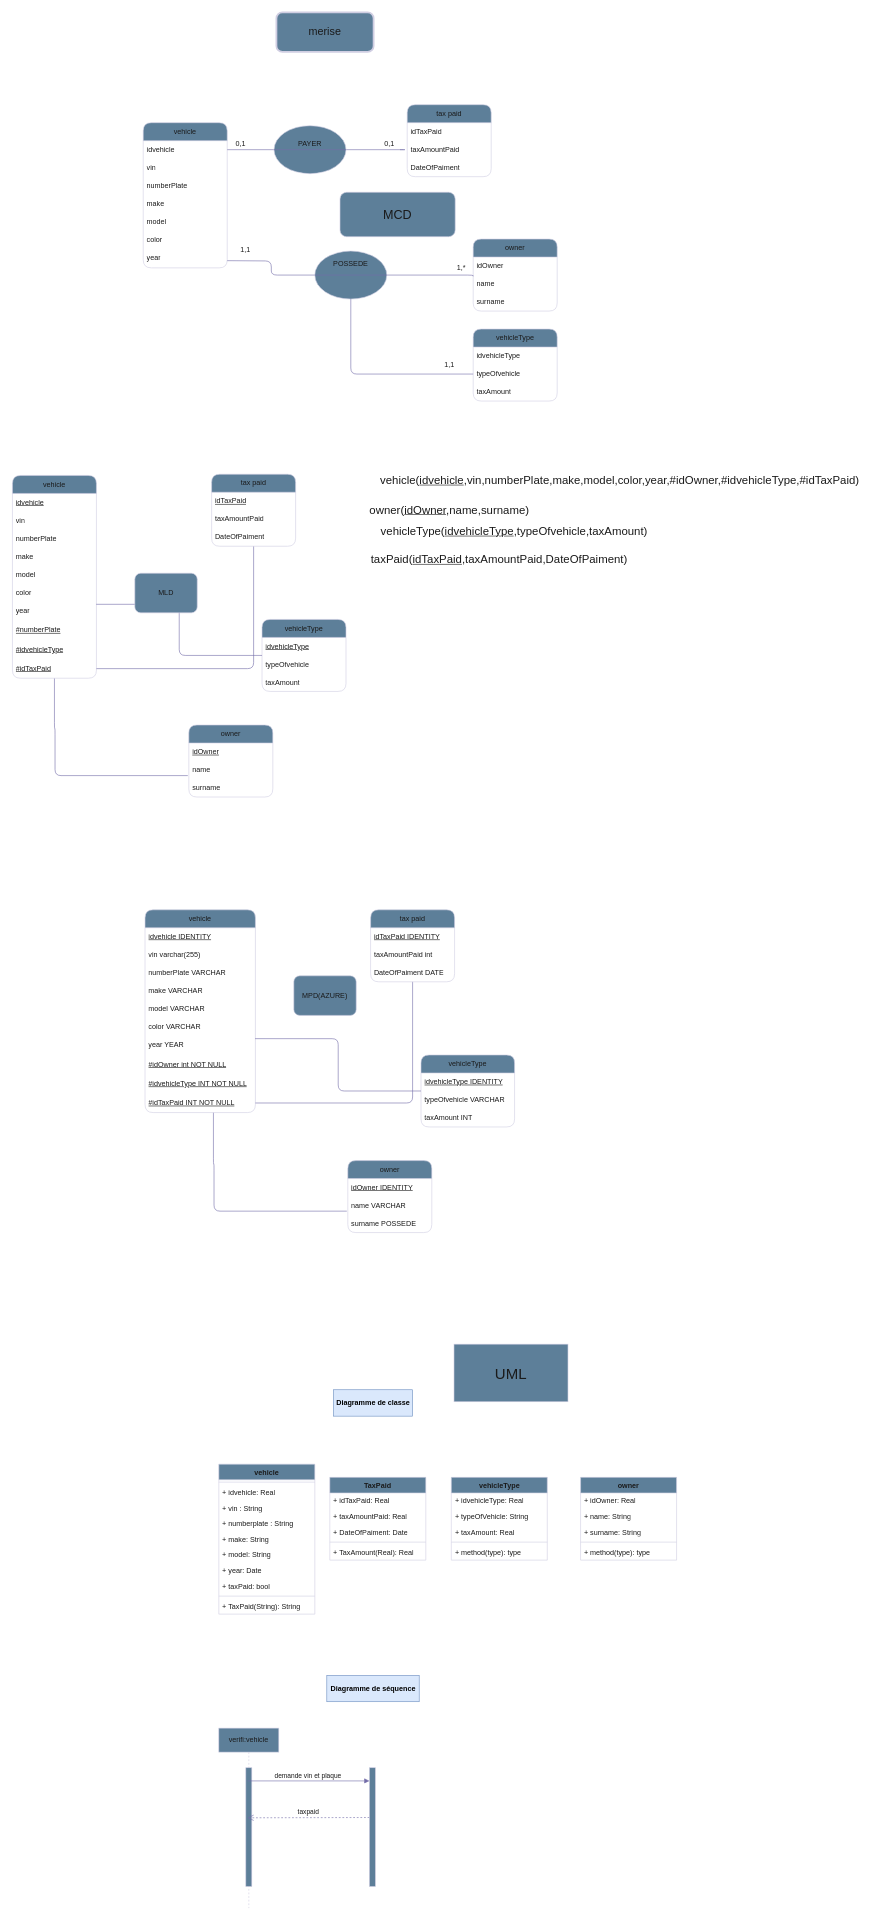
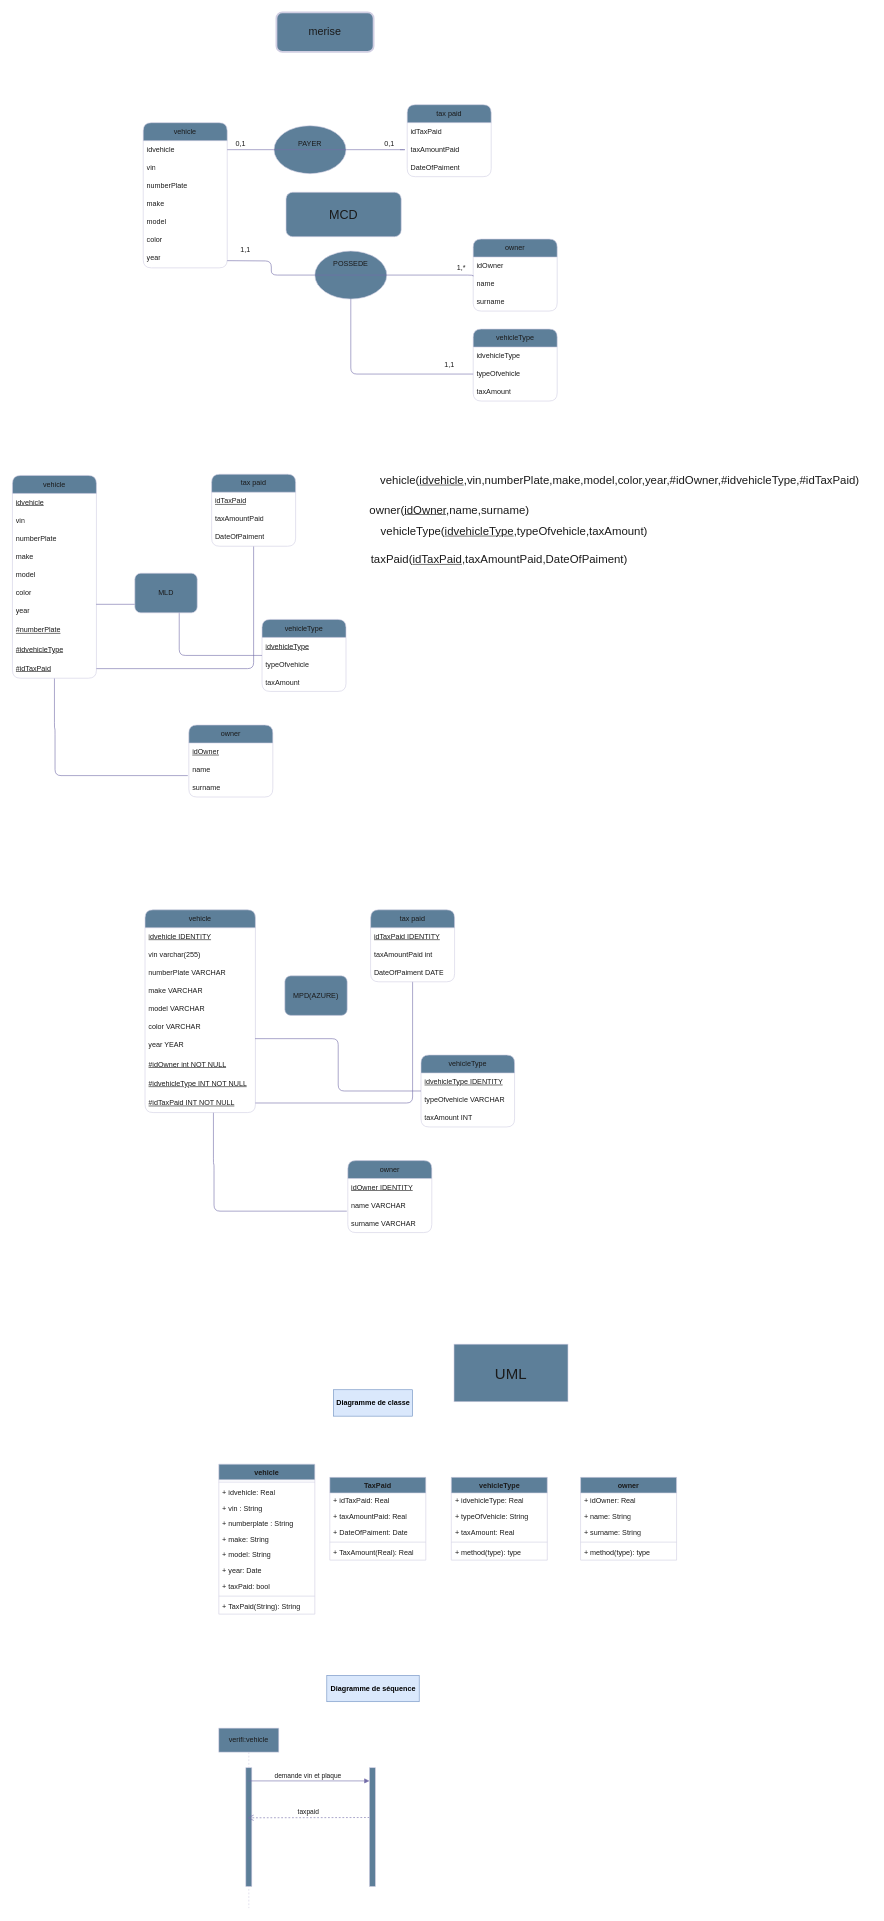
(398, 215) -> (344, 215)
(325, 996) -> (316, 996)
(381, 1224) -> (381, 1224)
